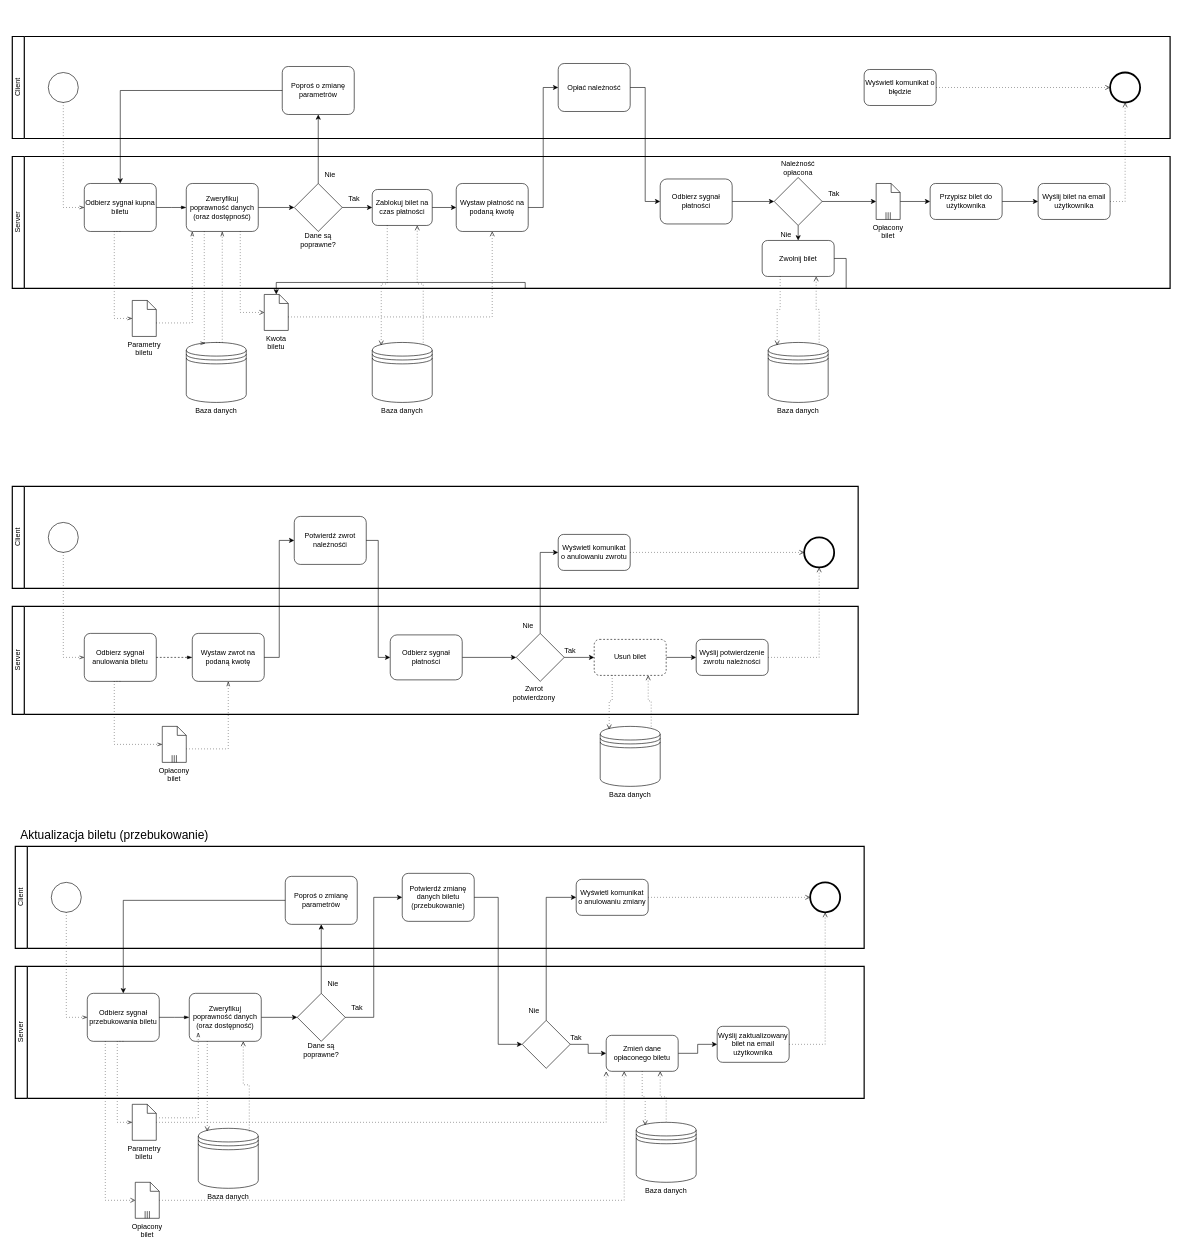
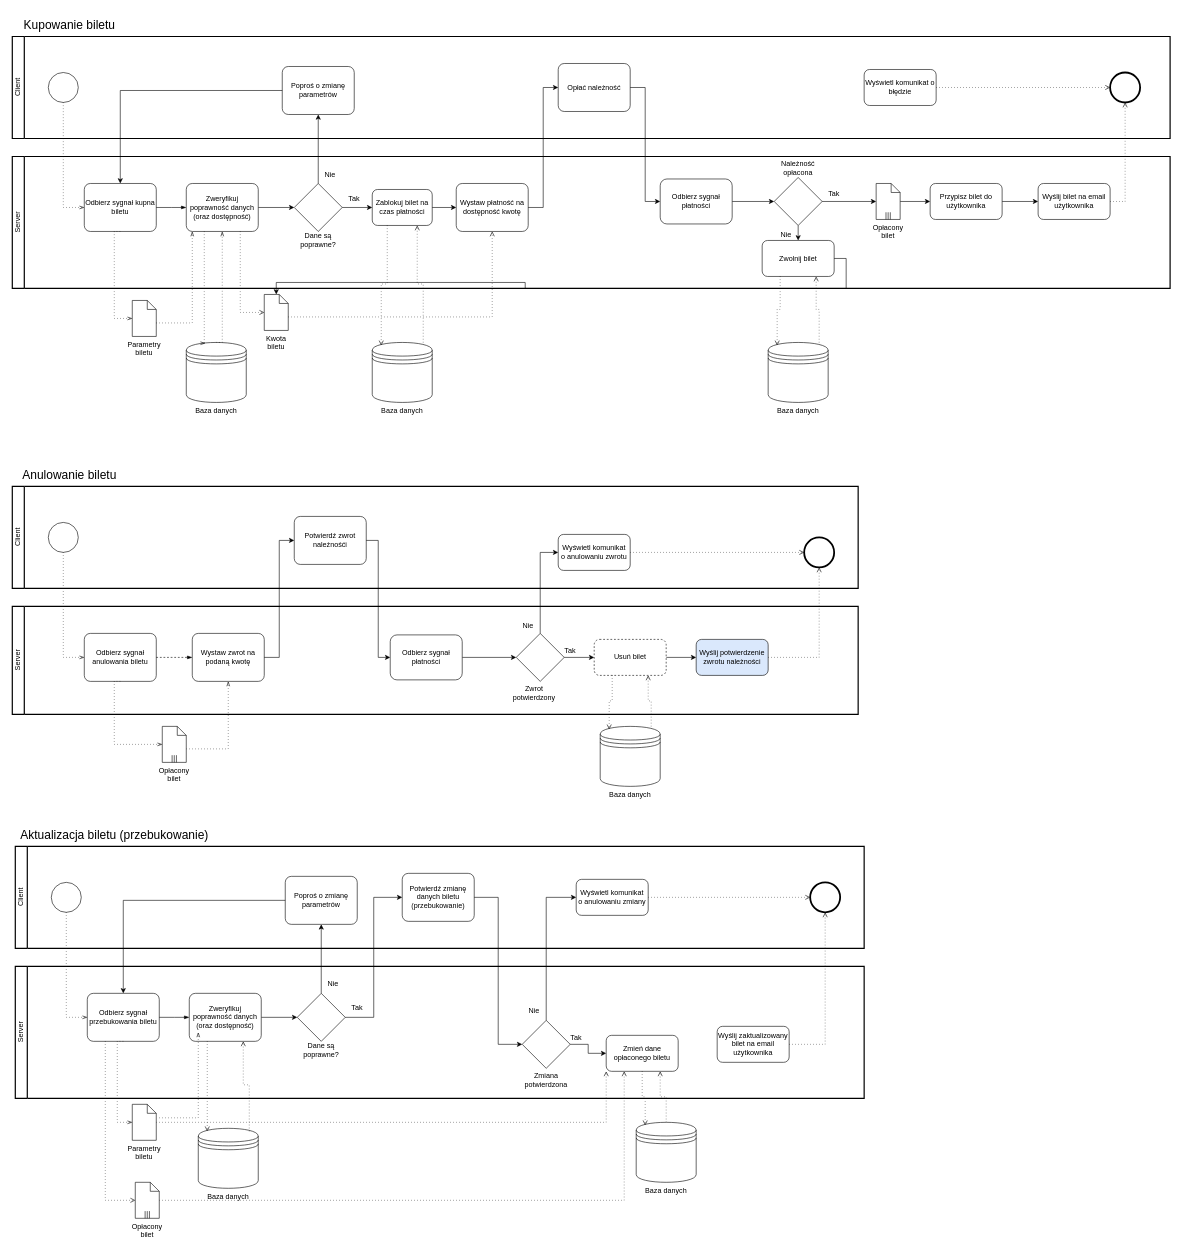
none -> (69, 24)
(492, 207) -> (492, 207)
none -> (69, 474)
(732, 657) -> (732, 657)
(698, 1050) -> none
none -> (546, 1080)
